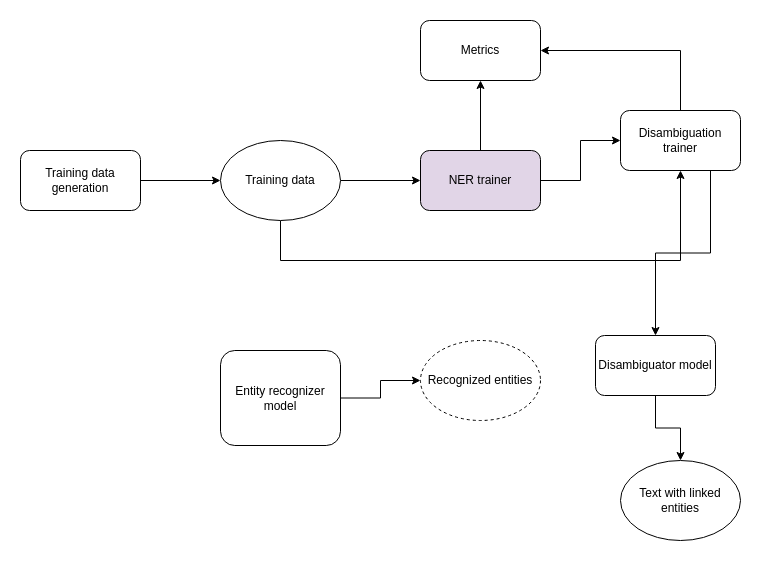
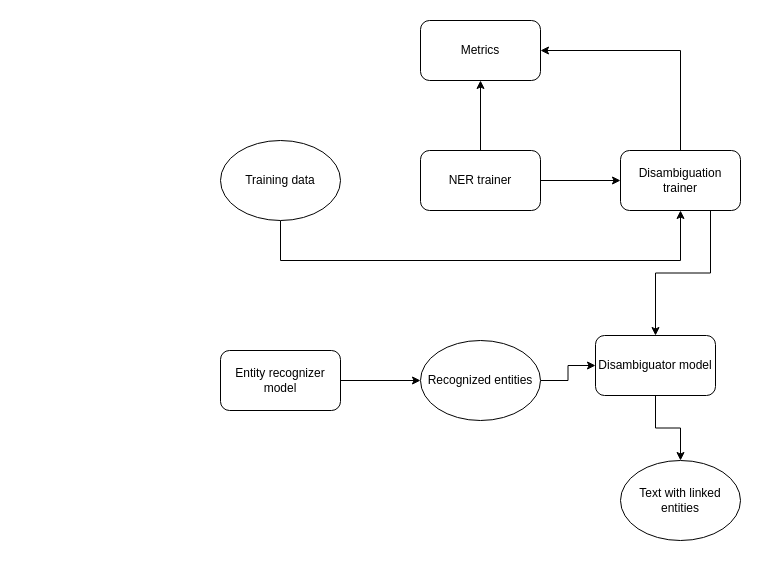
(681, 141) -> (681, 181)
(81, 181) -> none
(177, 181) -> none
(377, 181) -> none
(481, 181) -> (481, 181)
none -> (568, 377)
(481, 381) -> (481, 381)
(281, 398) -> (281, 381)
